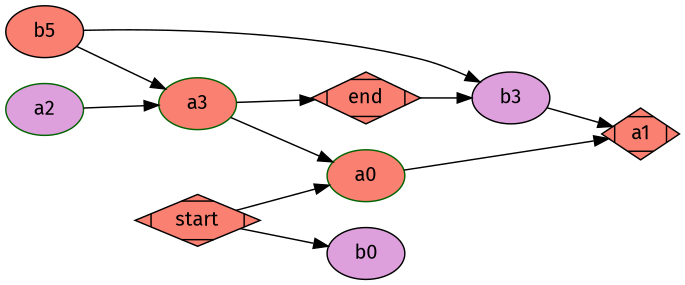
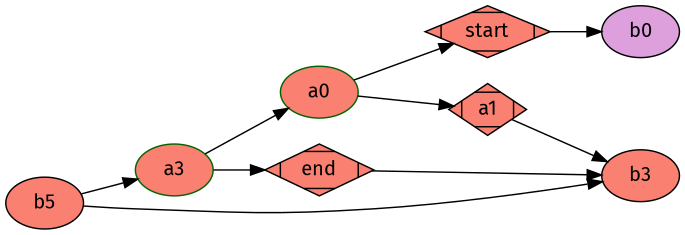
(511, 98) -> (641, 176)
(45, 109) -> none
(573, 115) -> (553, 138)
(276, 200) -> (397, 64)
